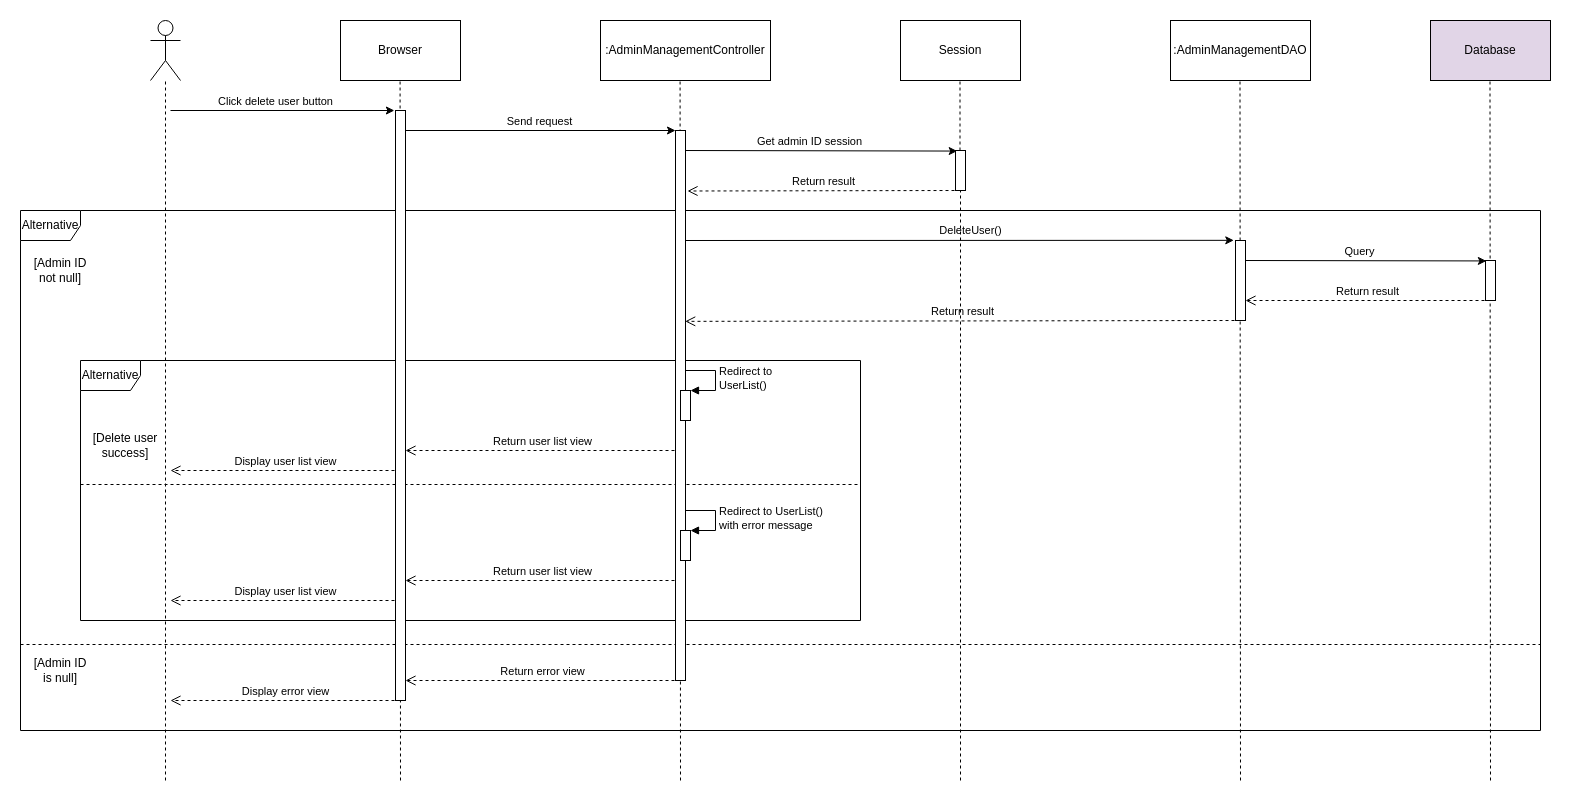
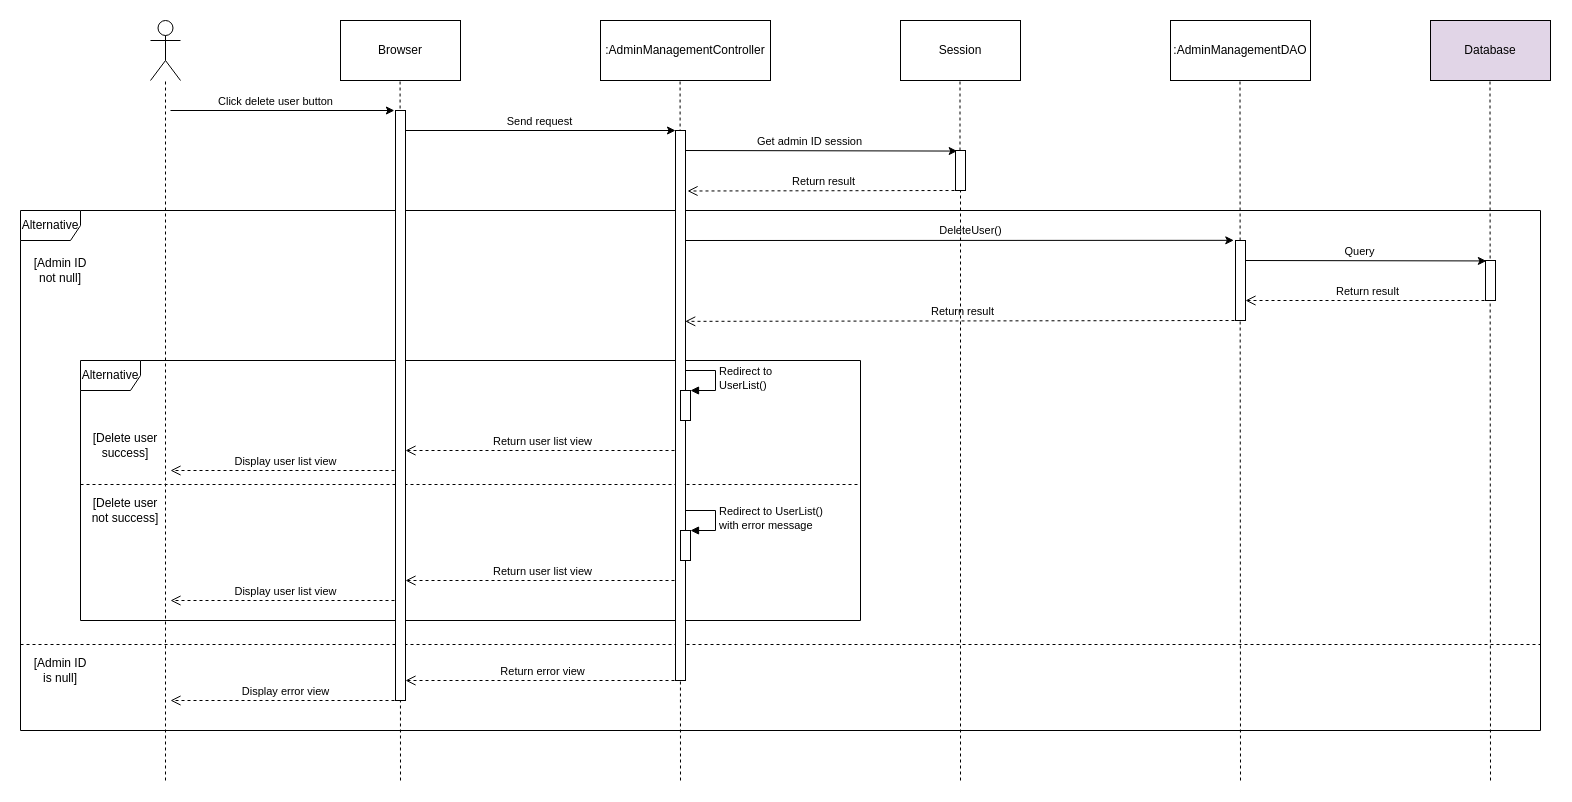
none -> (126, 511)
